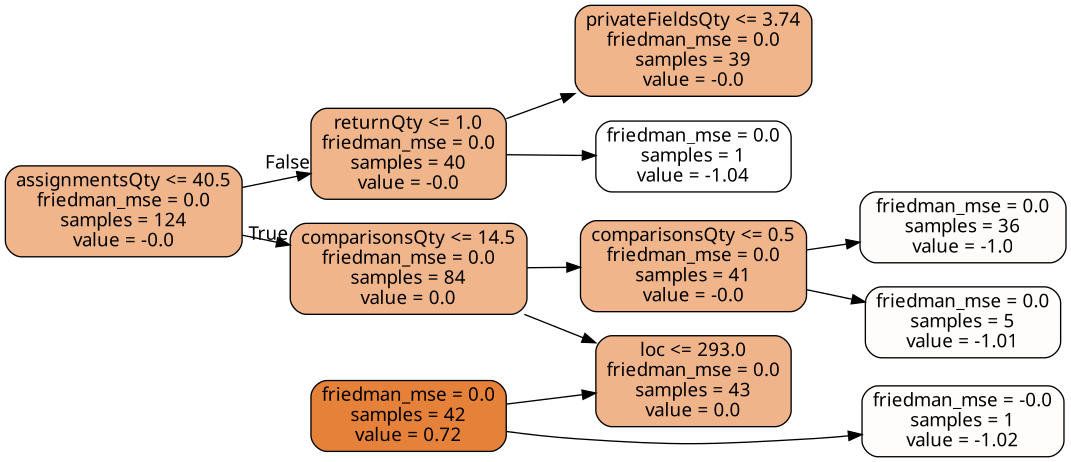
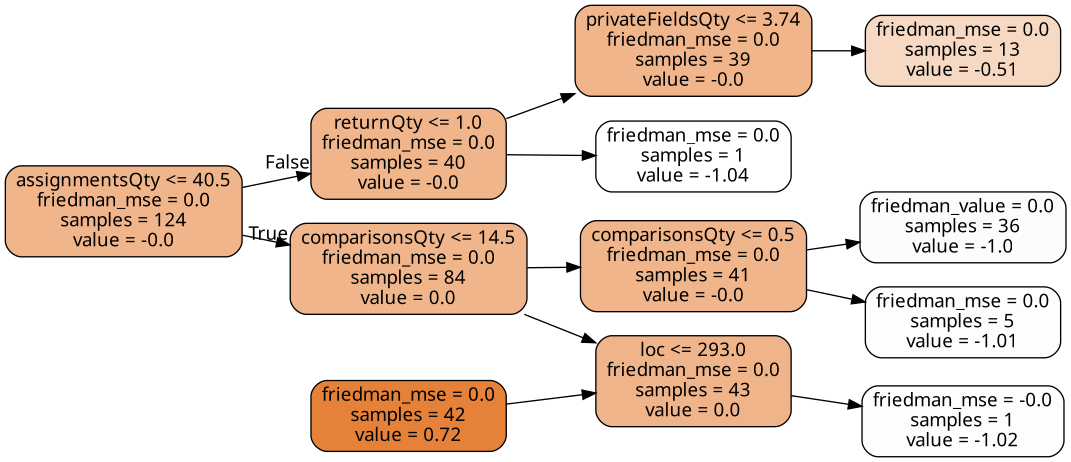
none -> (963, 51)
(963, 227) -> (963, 227)
(677, 444) -> (820, 400)
